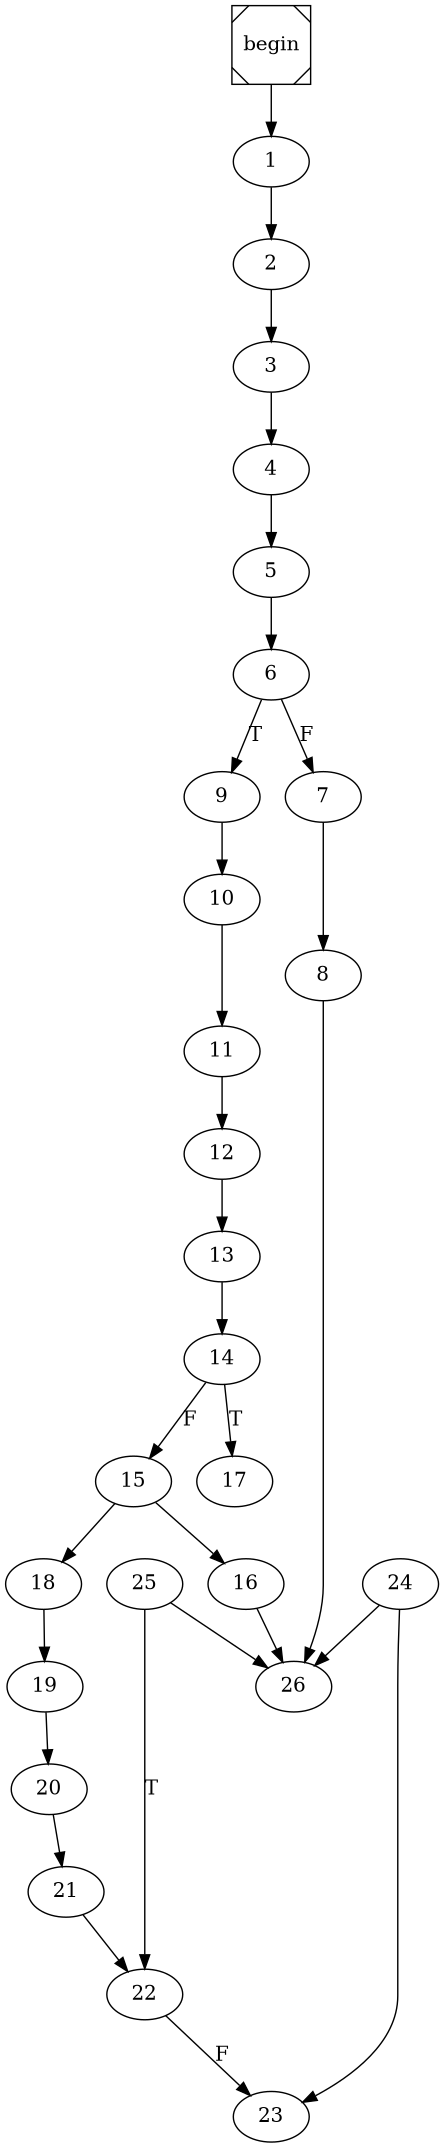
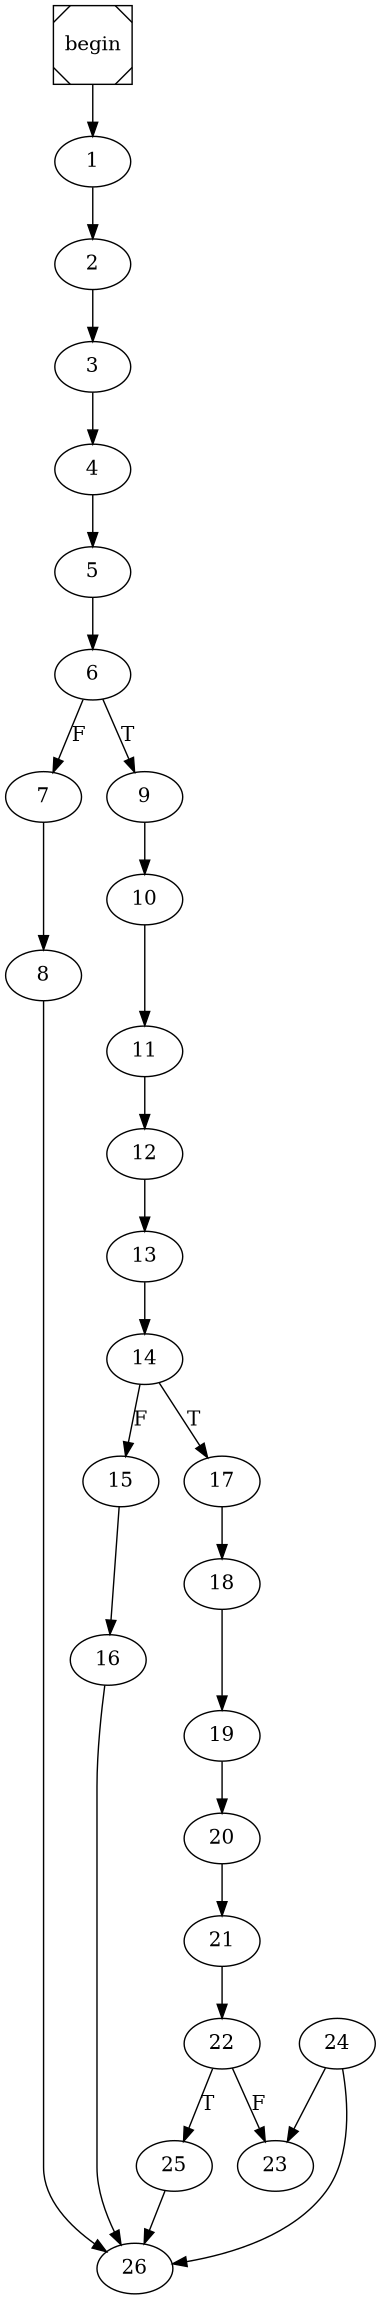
(93, 1527) -> (222, 1526)
(145, 1782) -> (201, 2098)
